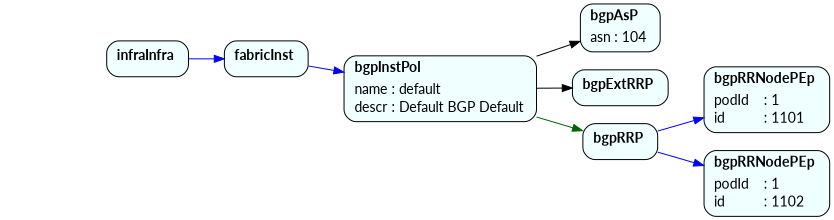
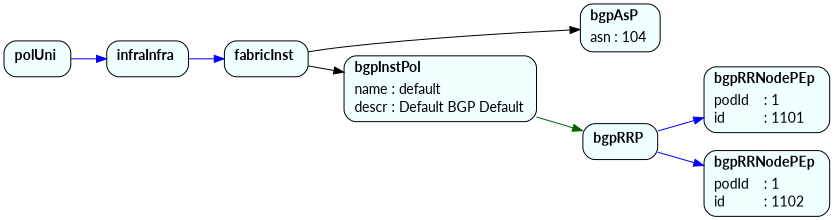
(554, 50) -> (439, 38)
none -> (37, 59)
(321, 68) -> (321, 68)
(620, 88) -> none
